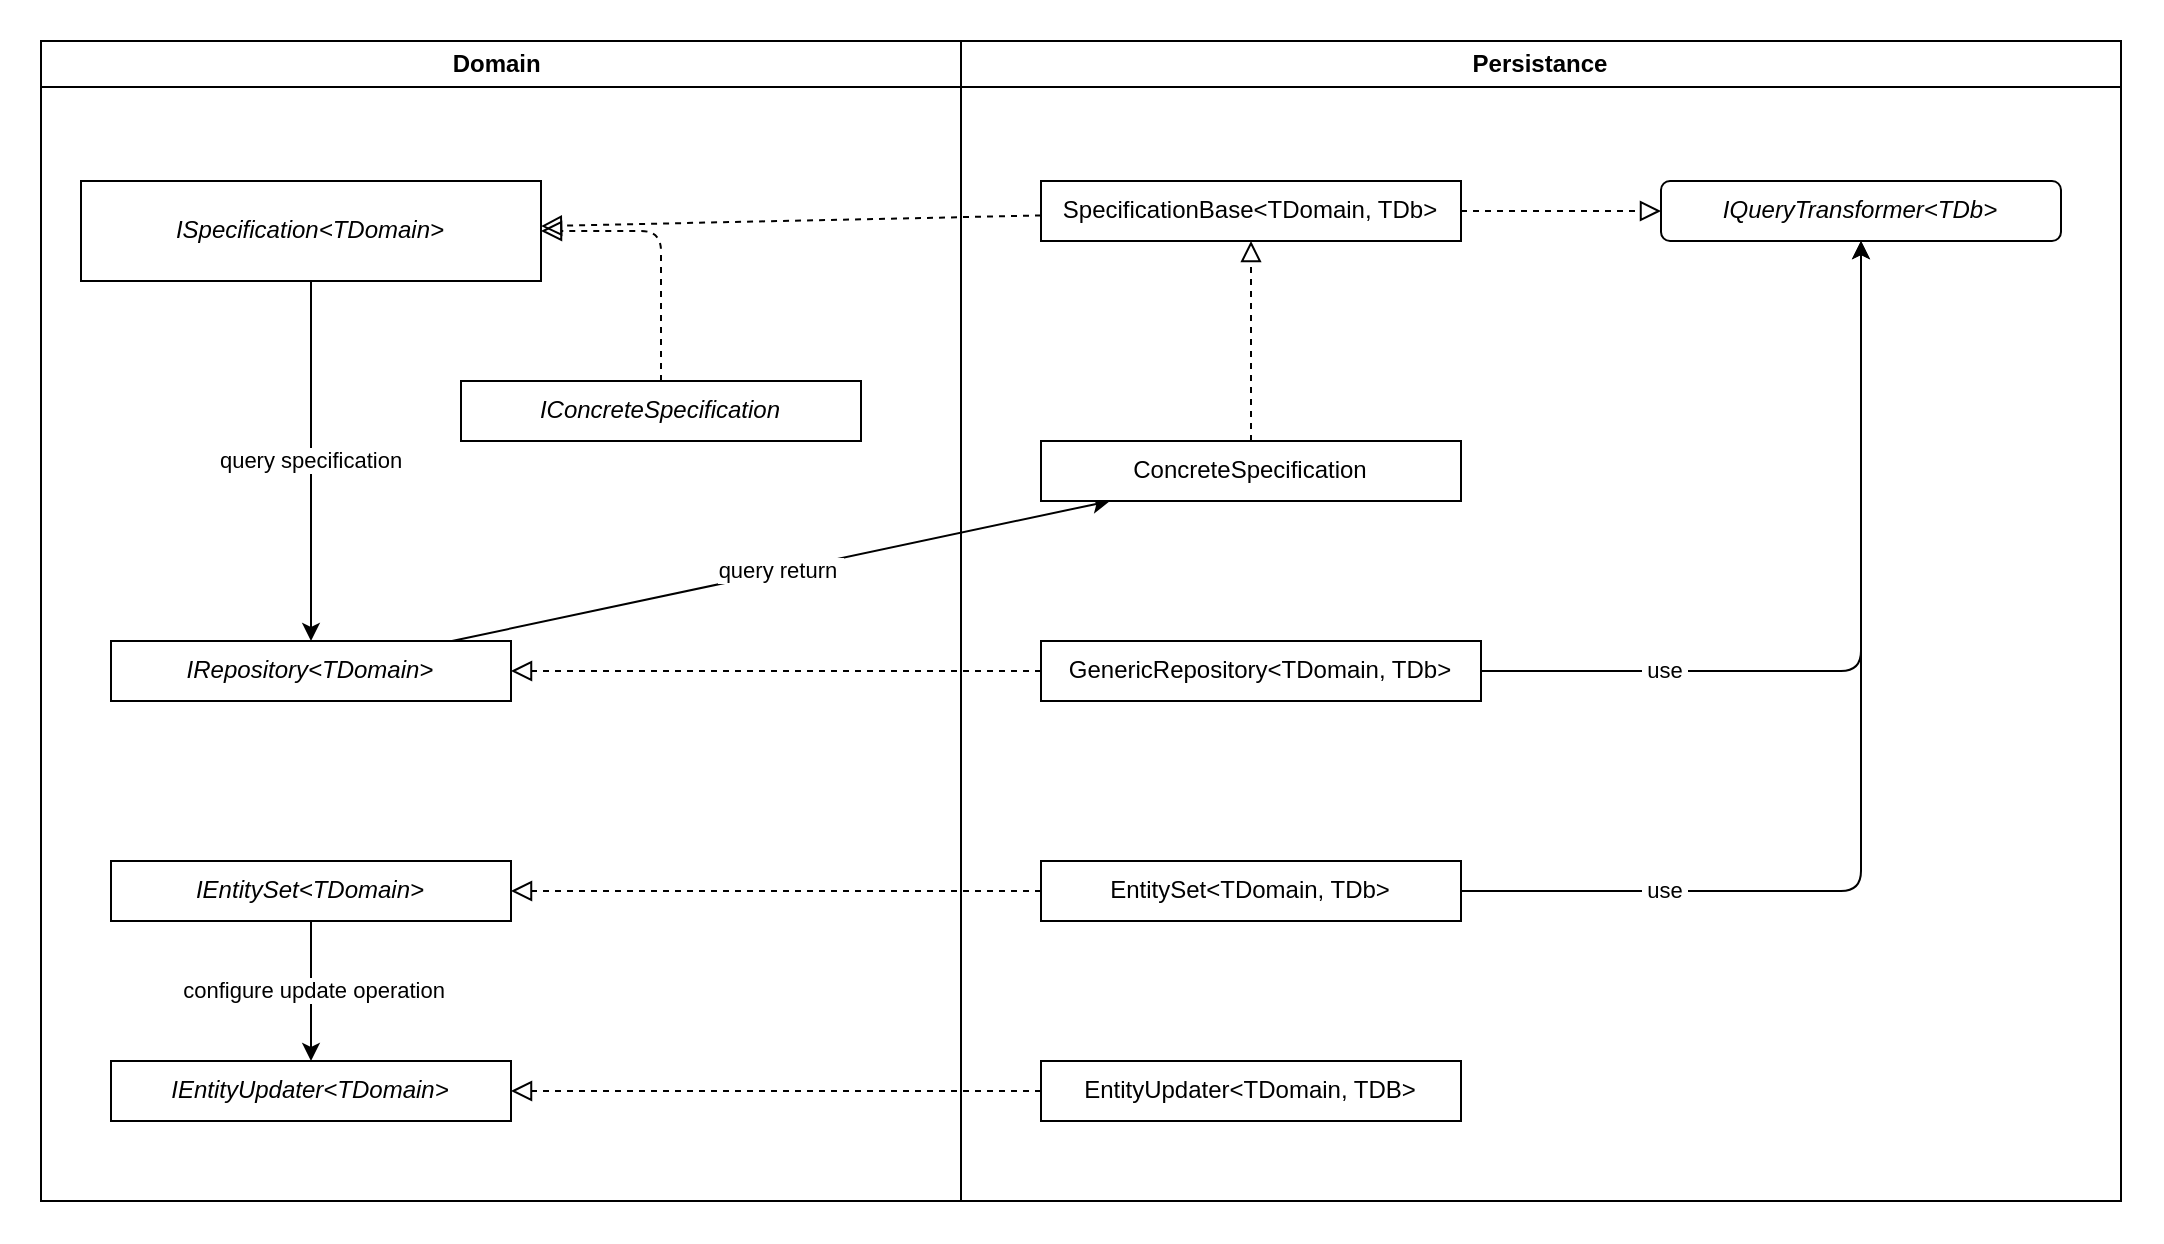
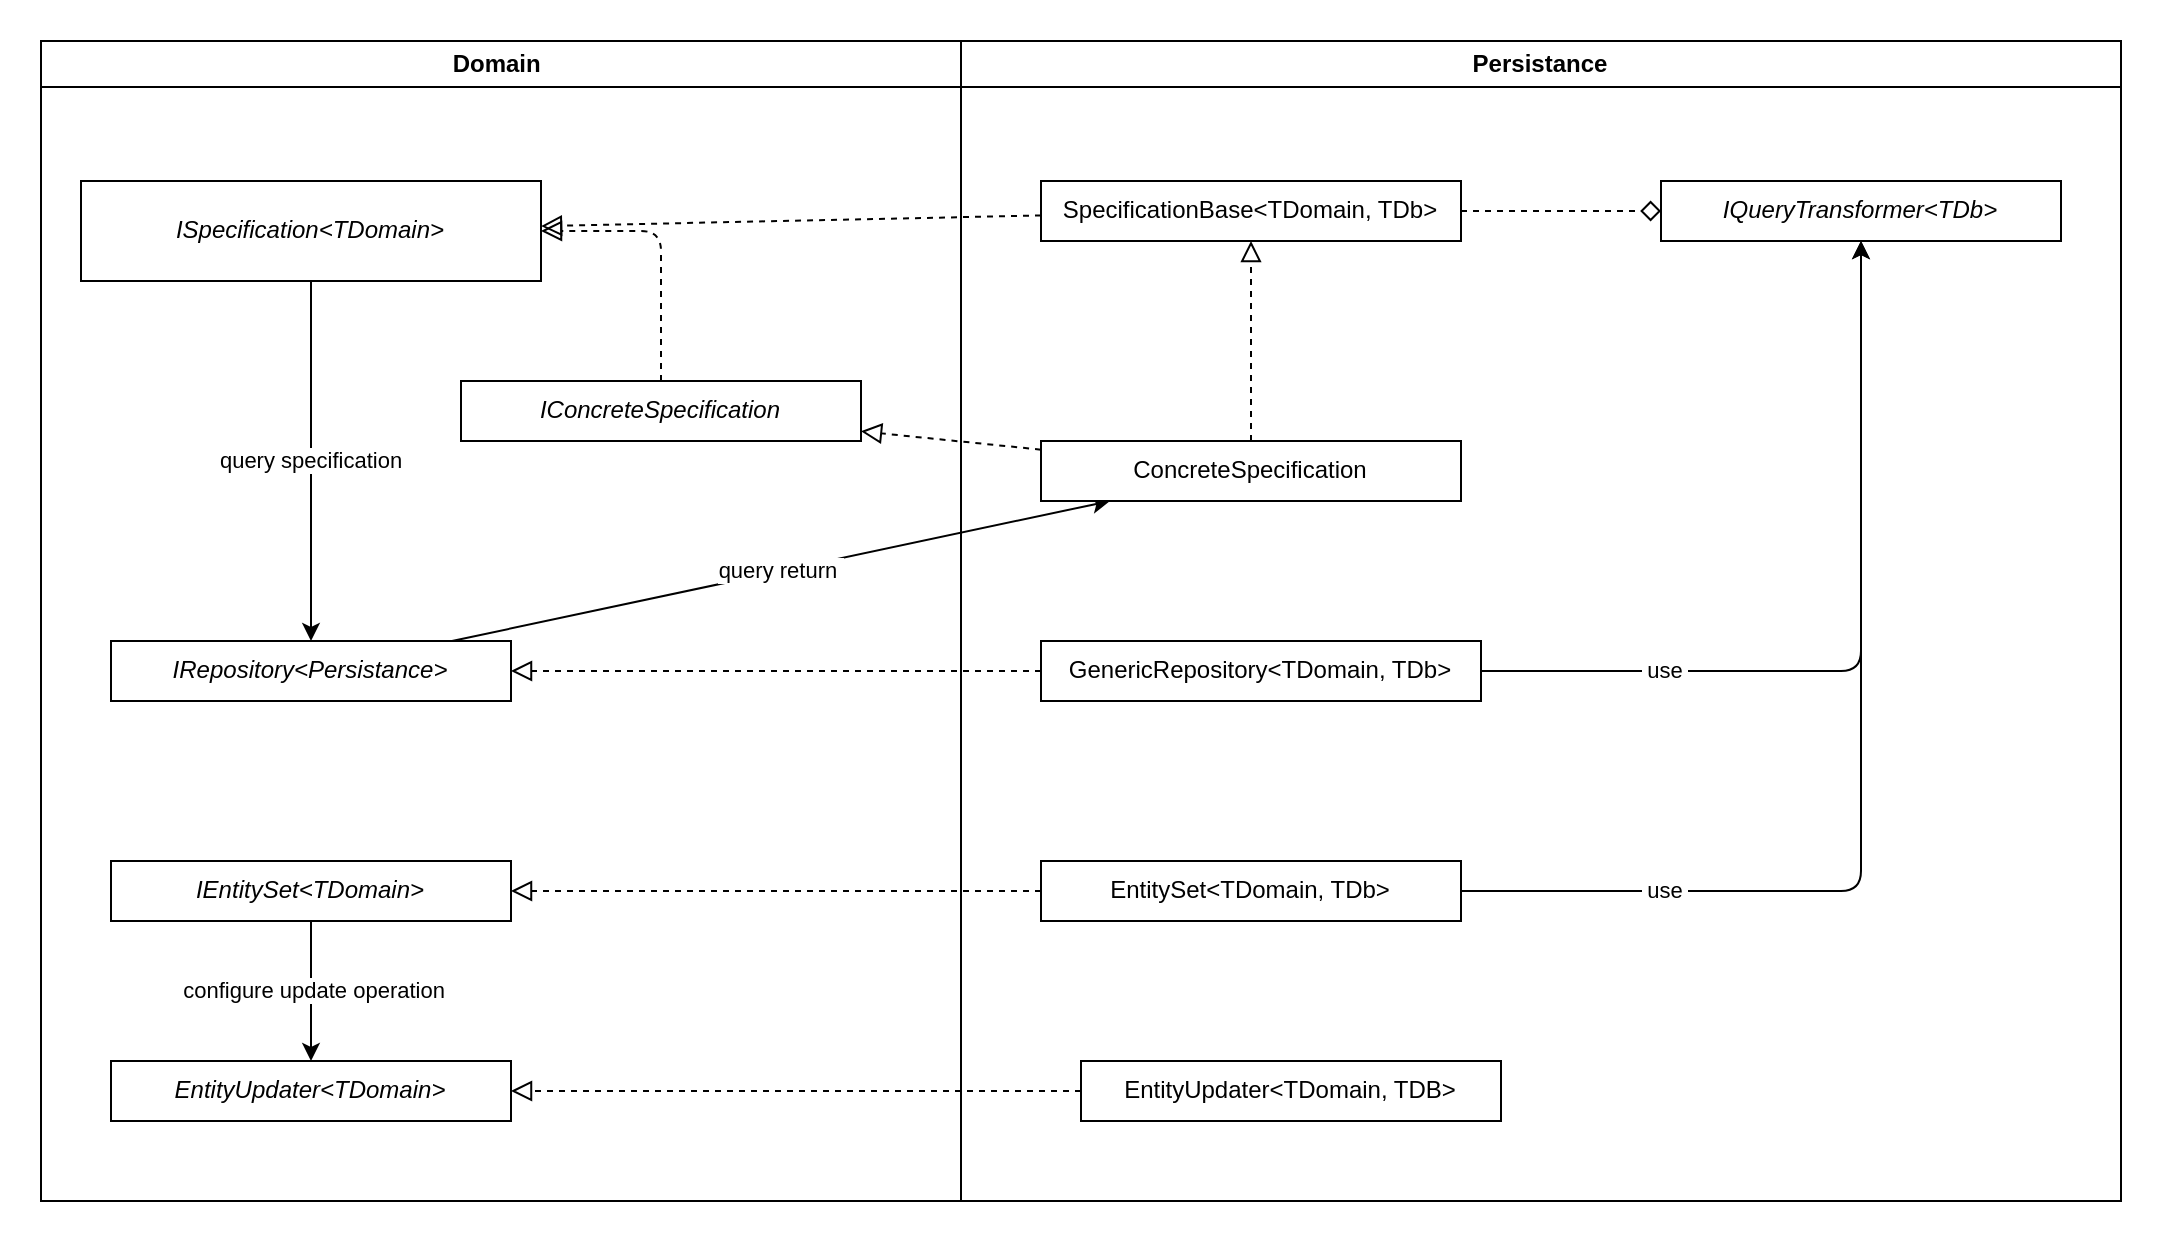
(1639, 211) -> (1640, 211)
(1861, 211) -> (1861, 211)
none -> (1003, 446)
(311, 671) -> (311, 671)
(311, 1091) -> (311, 1091)
(1251, 1091) -> (1291, 1091)
